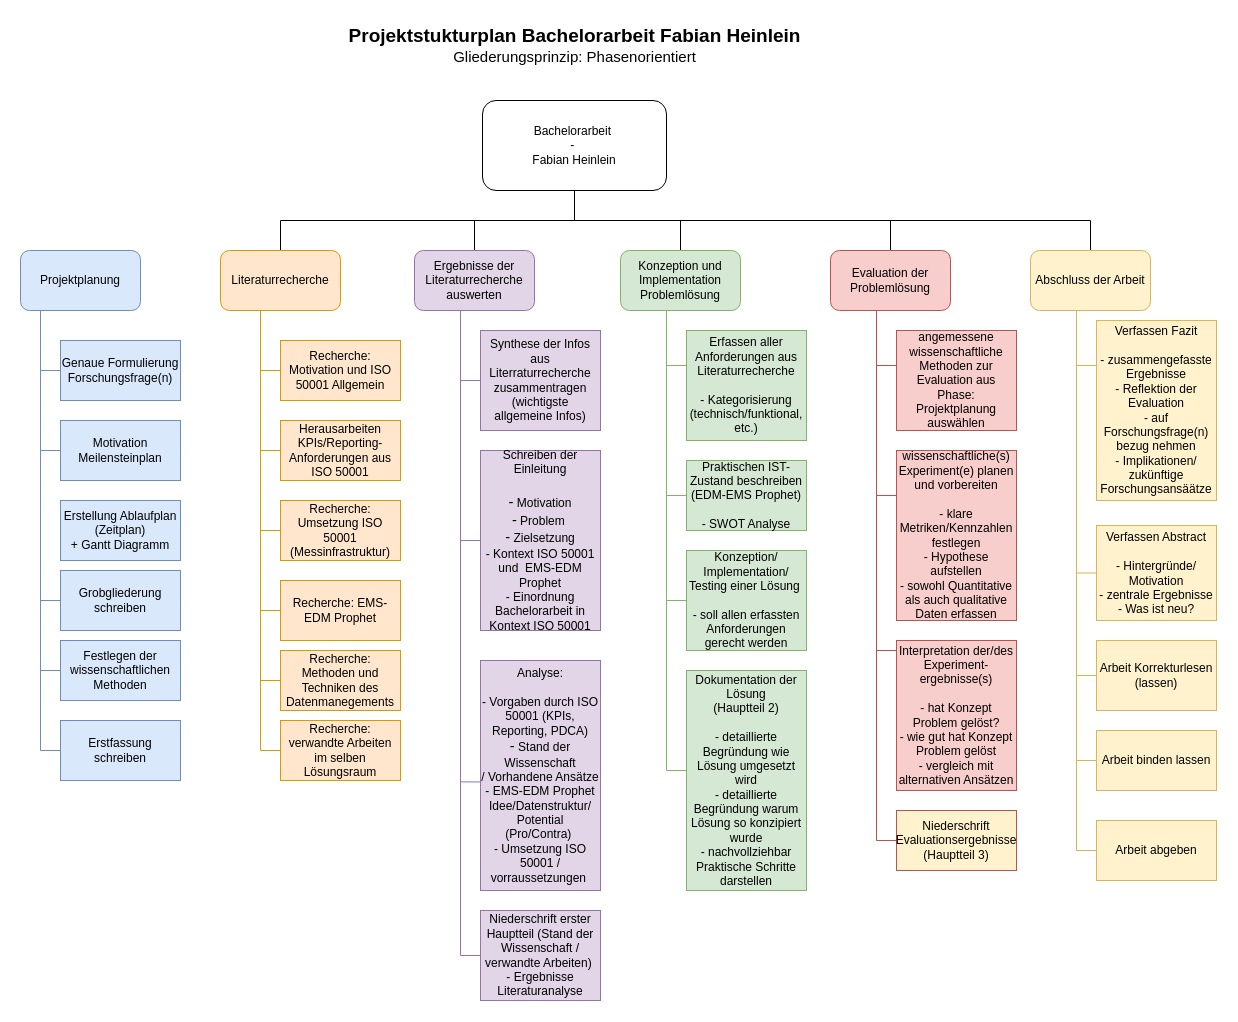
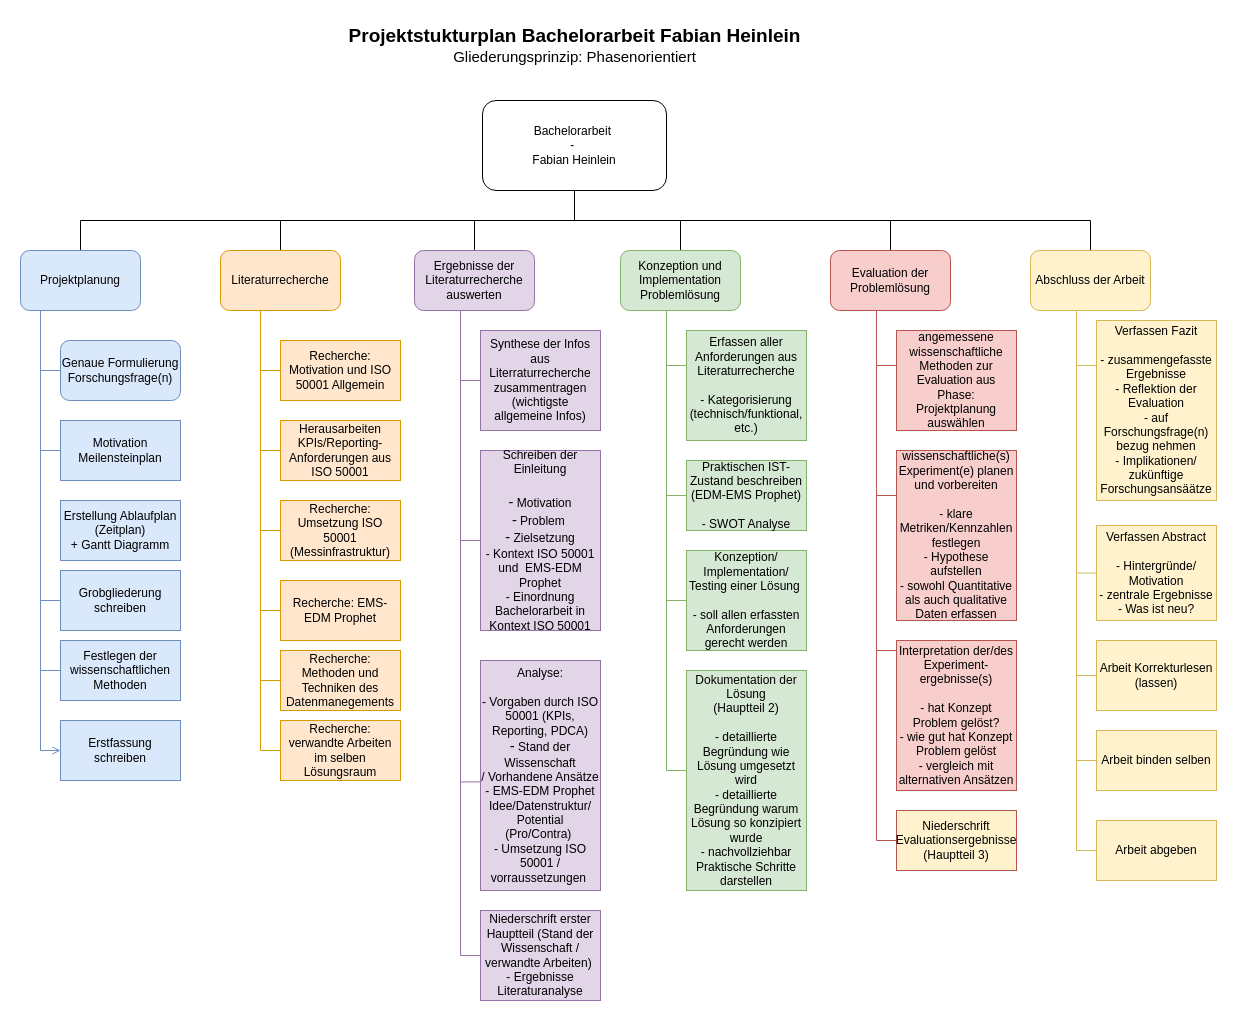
none -> (165, 221)
(121, 371) -> (121, 371)
(55, 751) -> (55, 751)
(1157, 761) -> (1157, 761)
